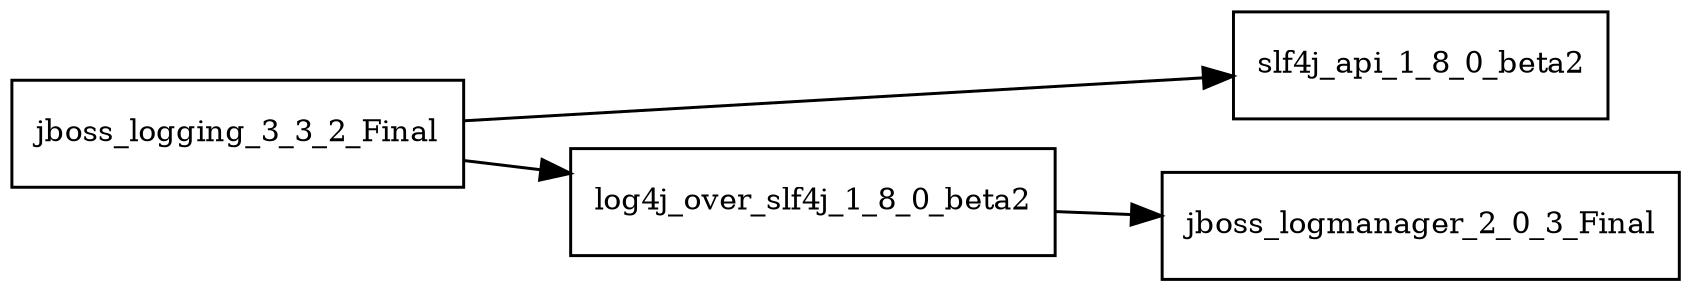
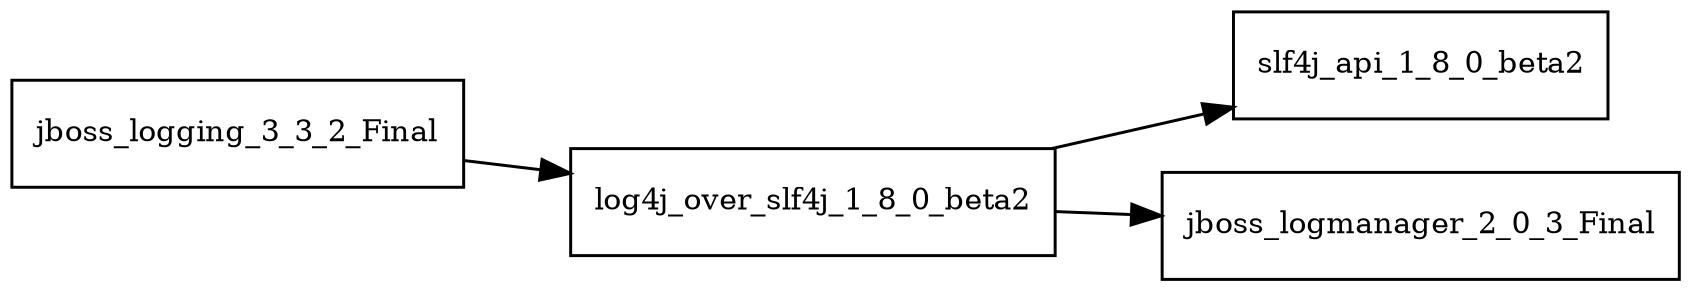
(834, 99) -> (1128, 131)
